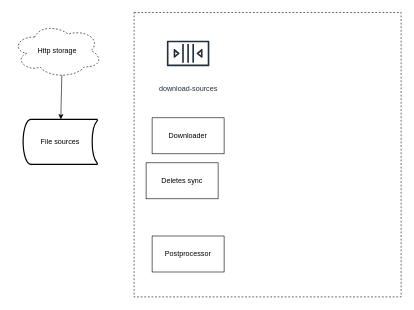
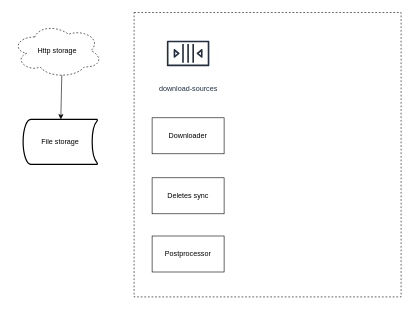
(60, 142) -> (60, 142)
(182, 181) -> (188, 196)
